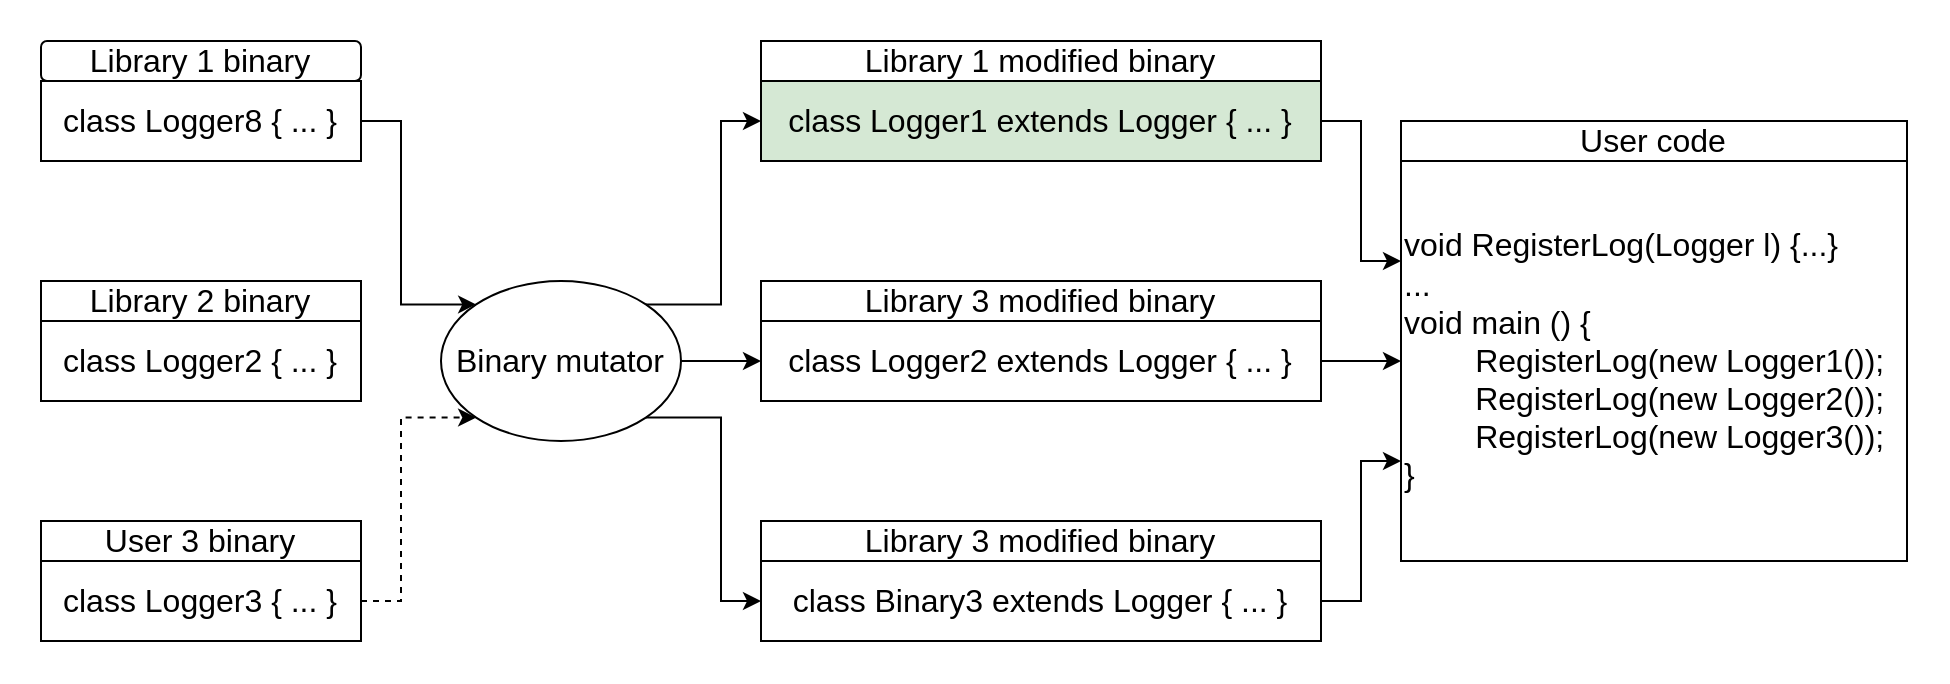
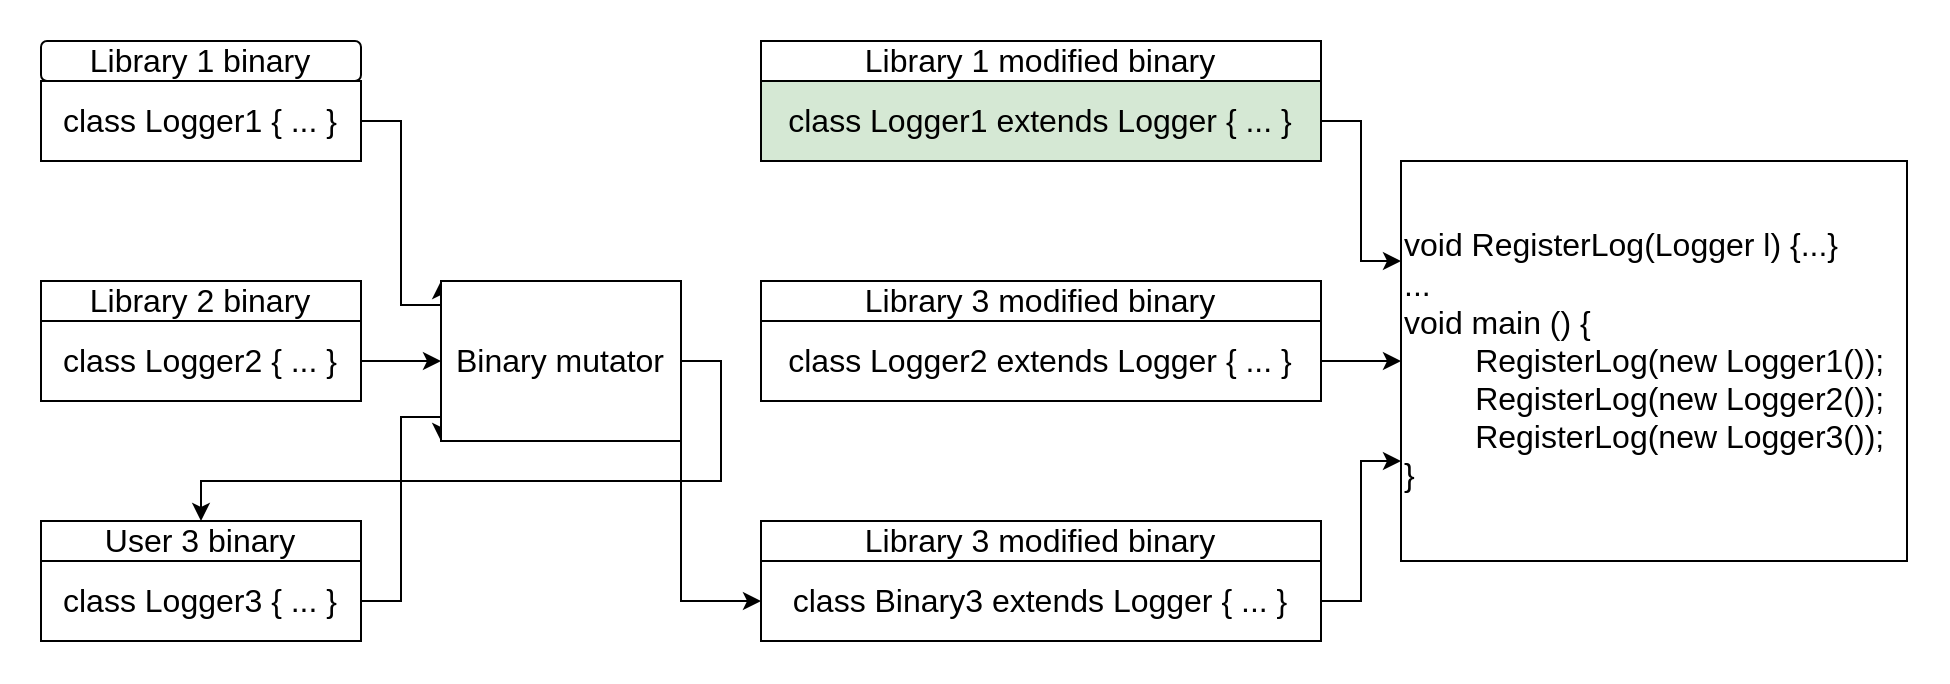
(201, 121) -> (201, 121)
(1654, 141) -> none
(721, 237) -> none
none -> (394, 361)
(561, 361) -> (561, 361)
(733, 361) -> (446, 481)
(401, 497) -> (401, 502)
